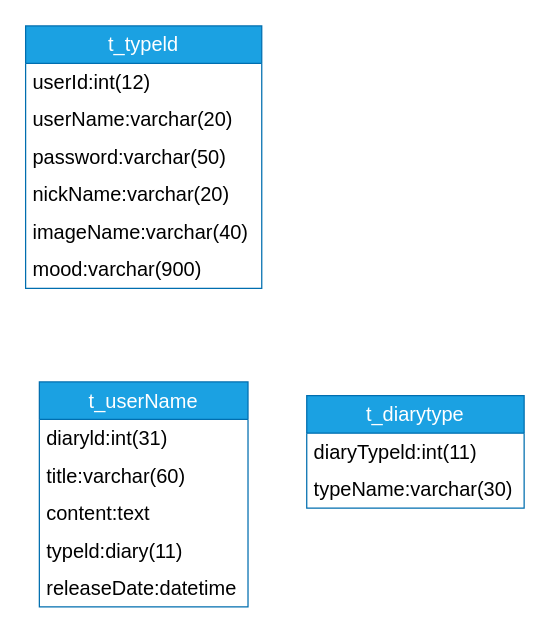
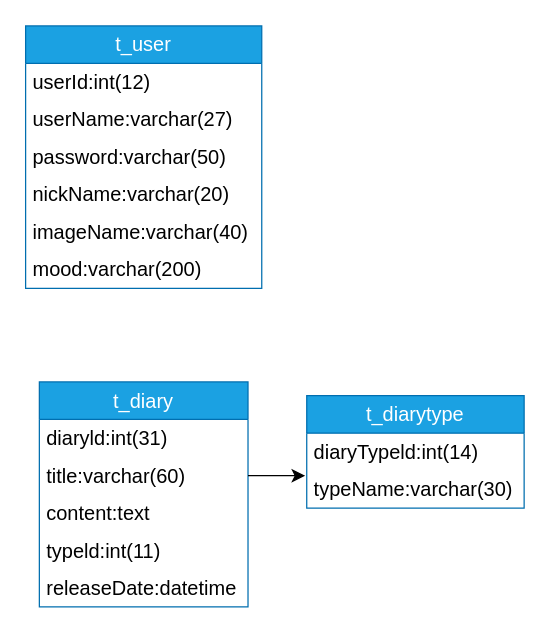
(144, 44) -> (144, 44)
(143, 119) -> (143, 119)
(126, 269) -> (126, 269)
(144, 401) -> (144, 401)
(410, 452) -> (410, 452)
none -> (273, 476)
(129, 551) -> (117, 551)
